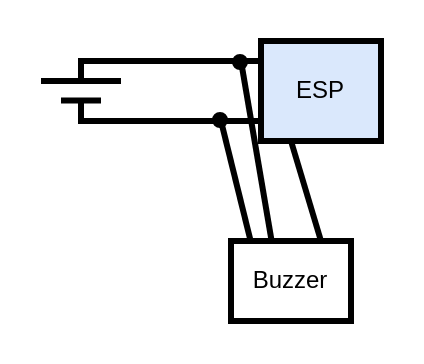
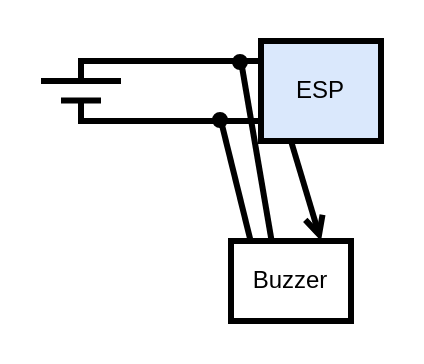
(318, 230) -> (317, 226)
